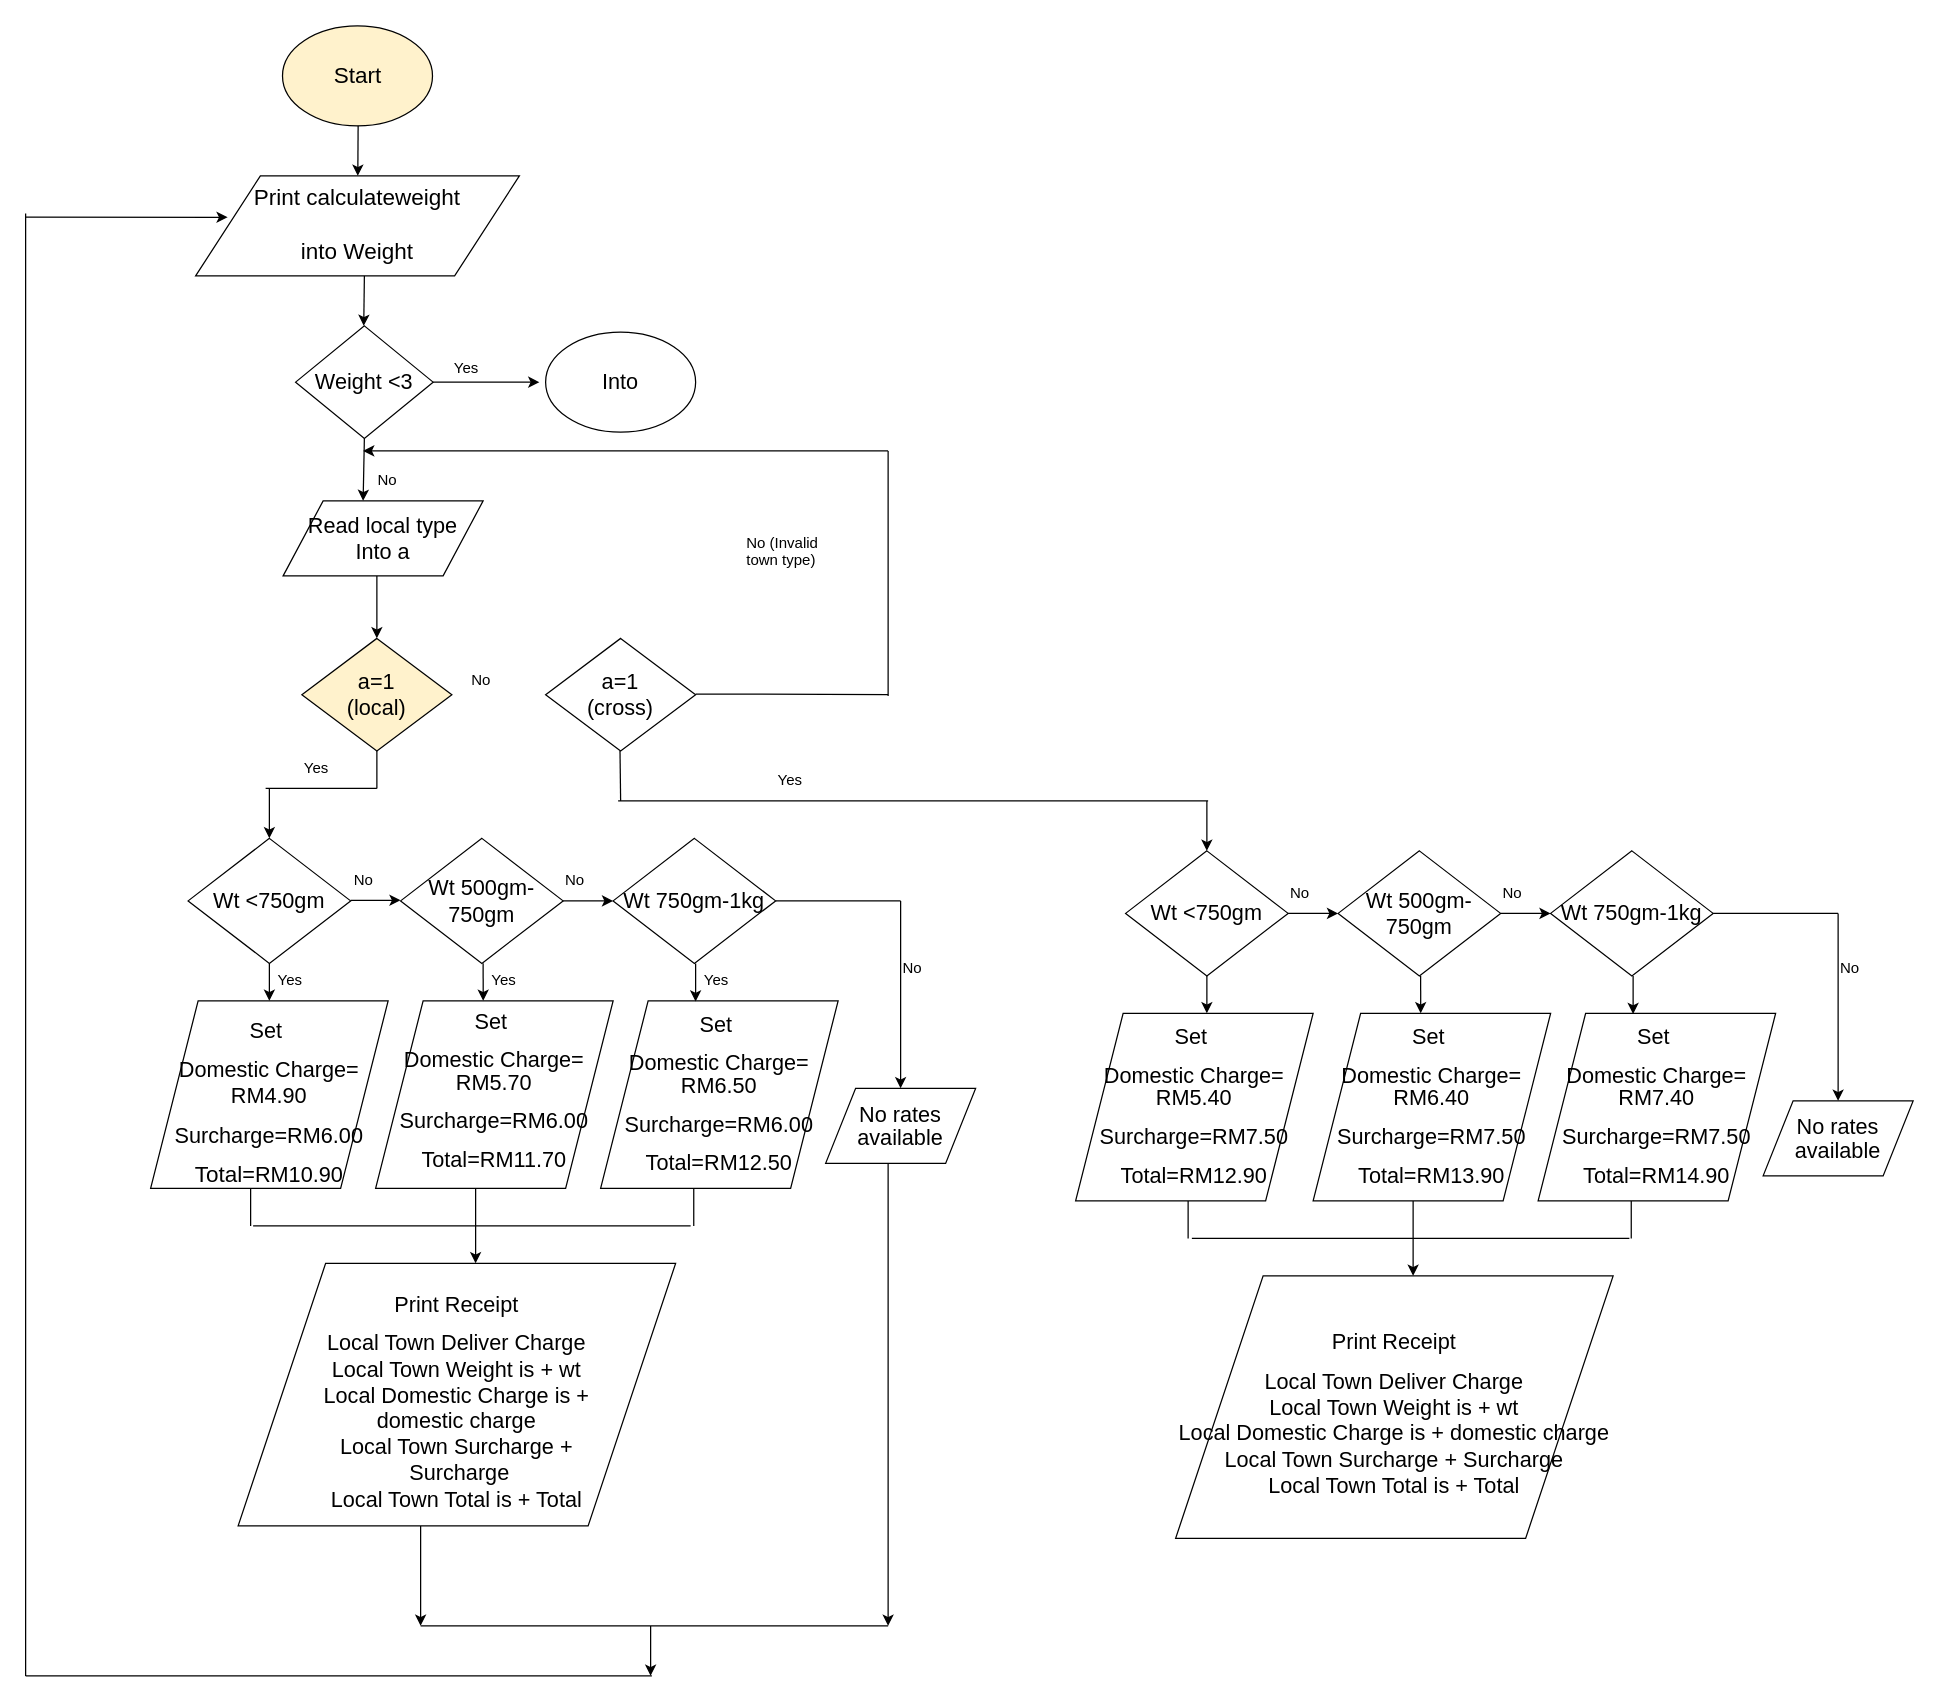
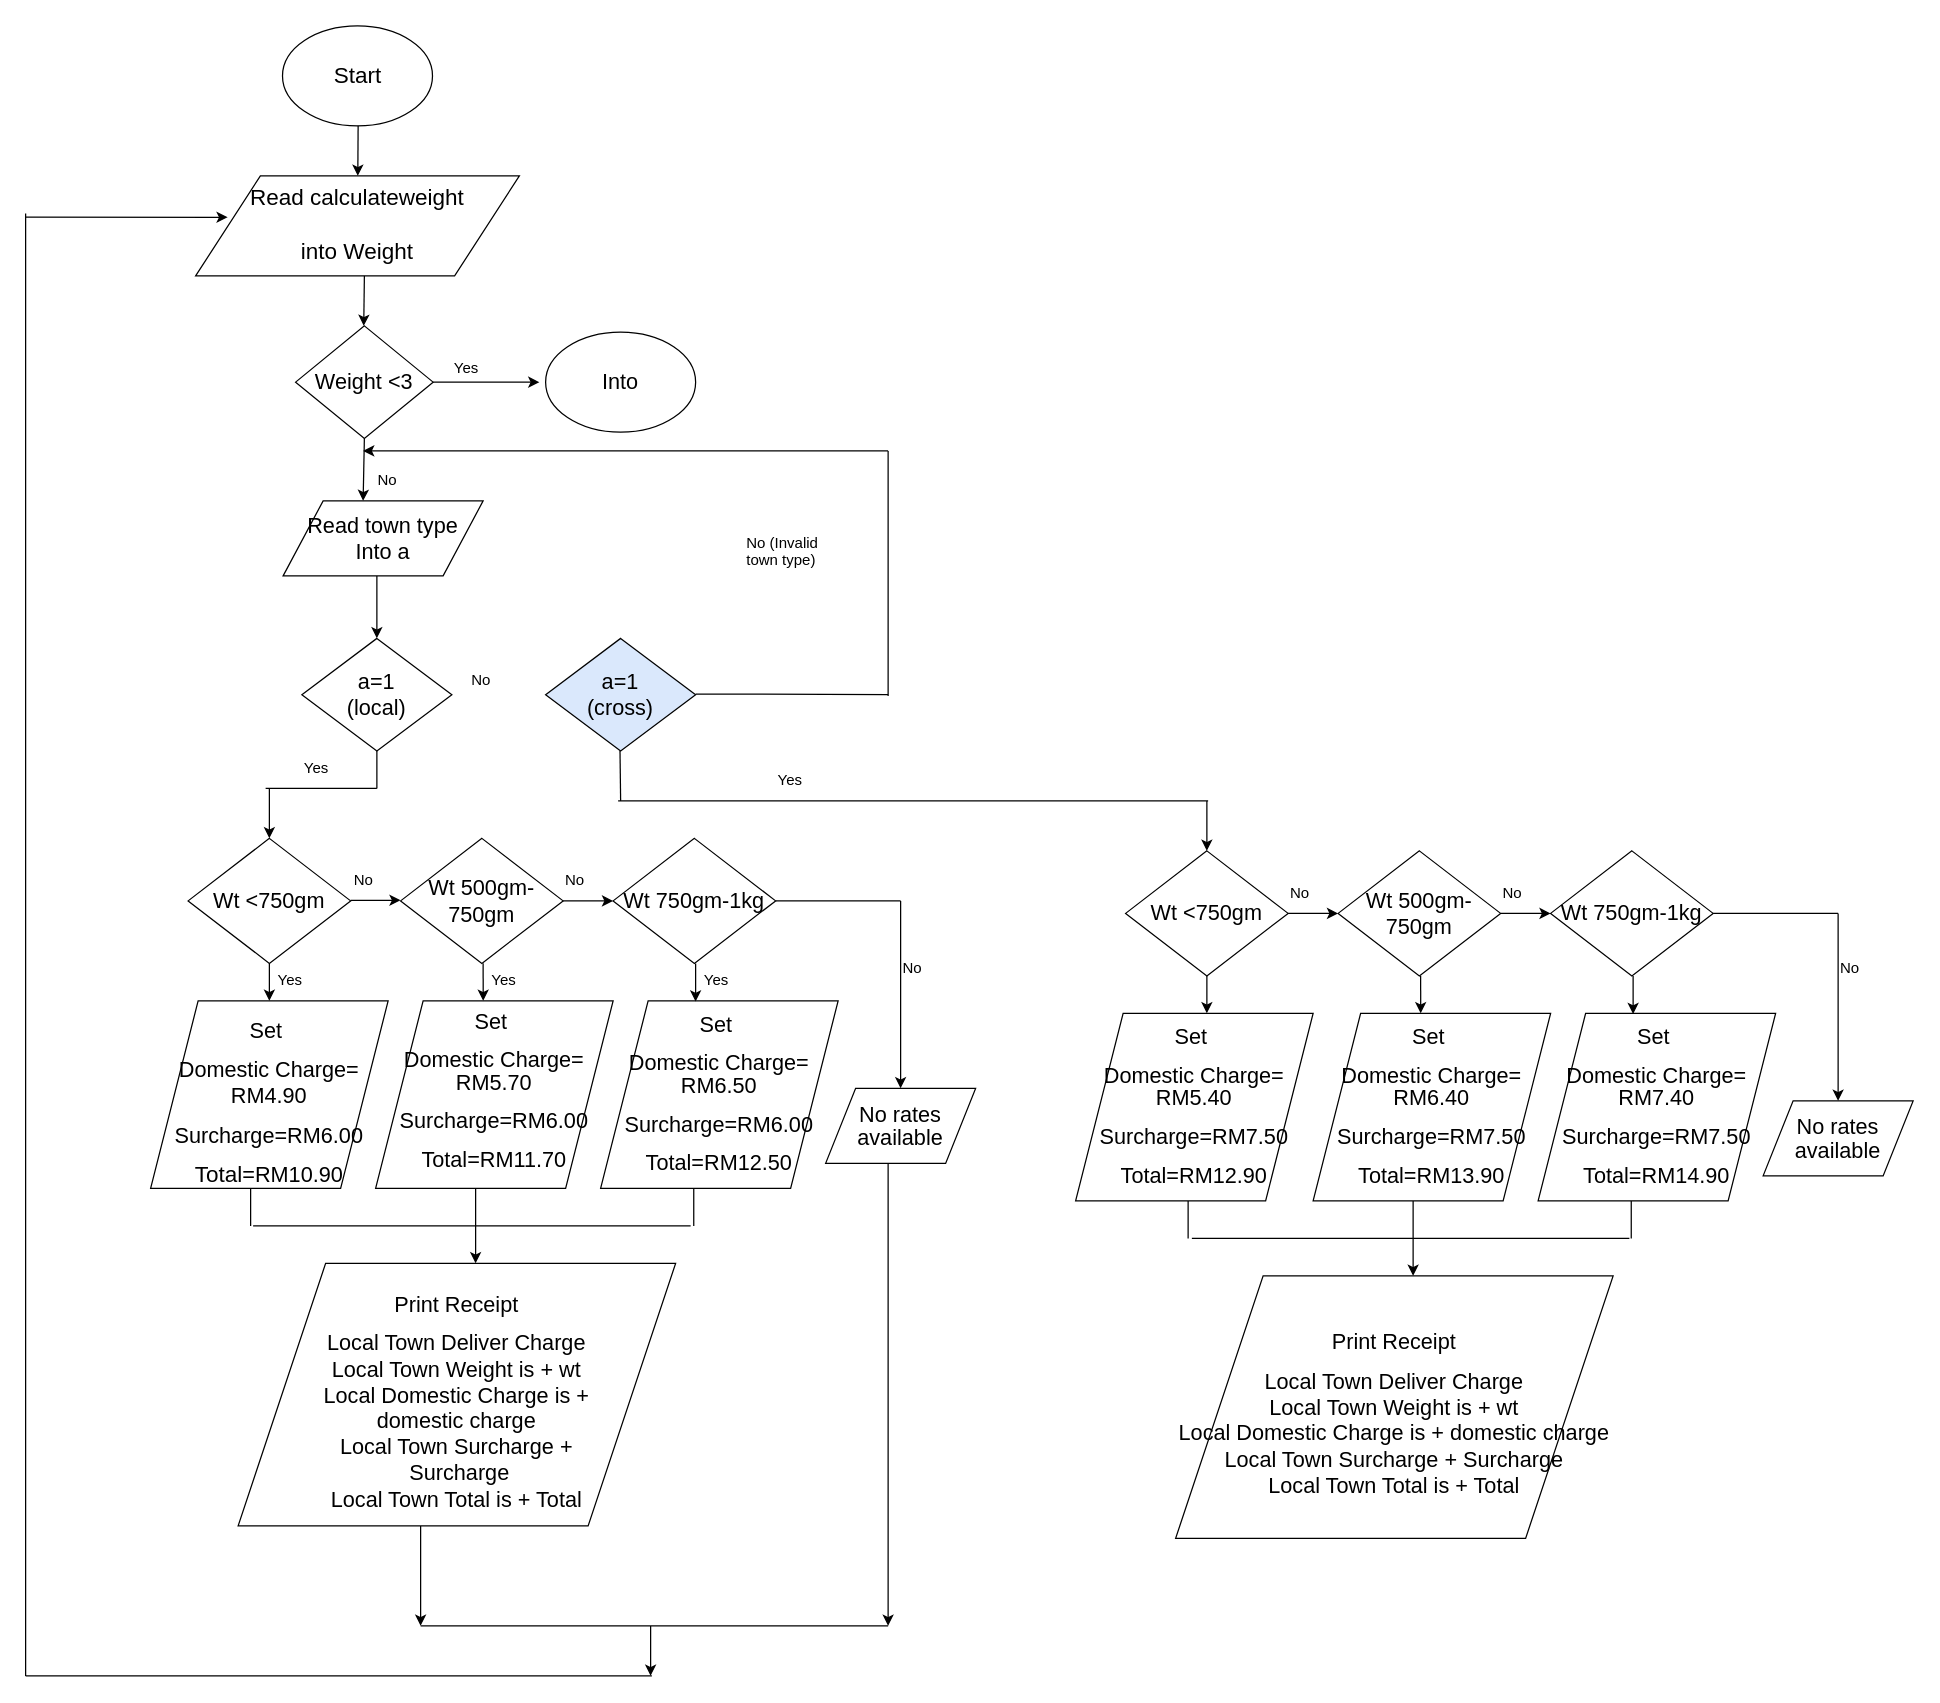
(358, 76) -> (358, 76)
(358, 226) -> (358, 226)
(383, 538) -> (383, 538)
(377, 694) -> (377, 694)
(621, 694) -> (621, 694)
